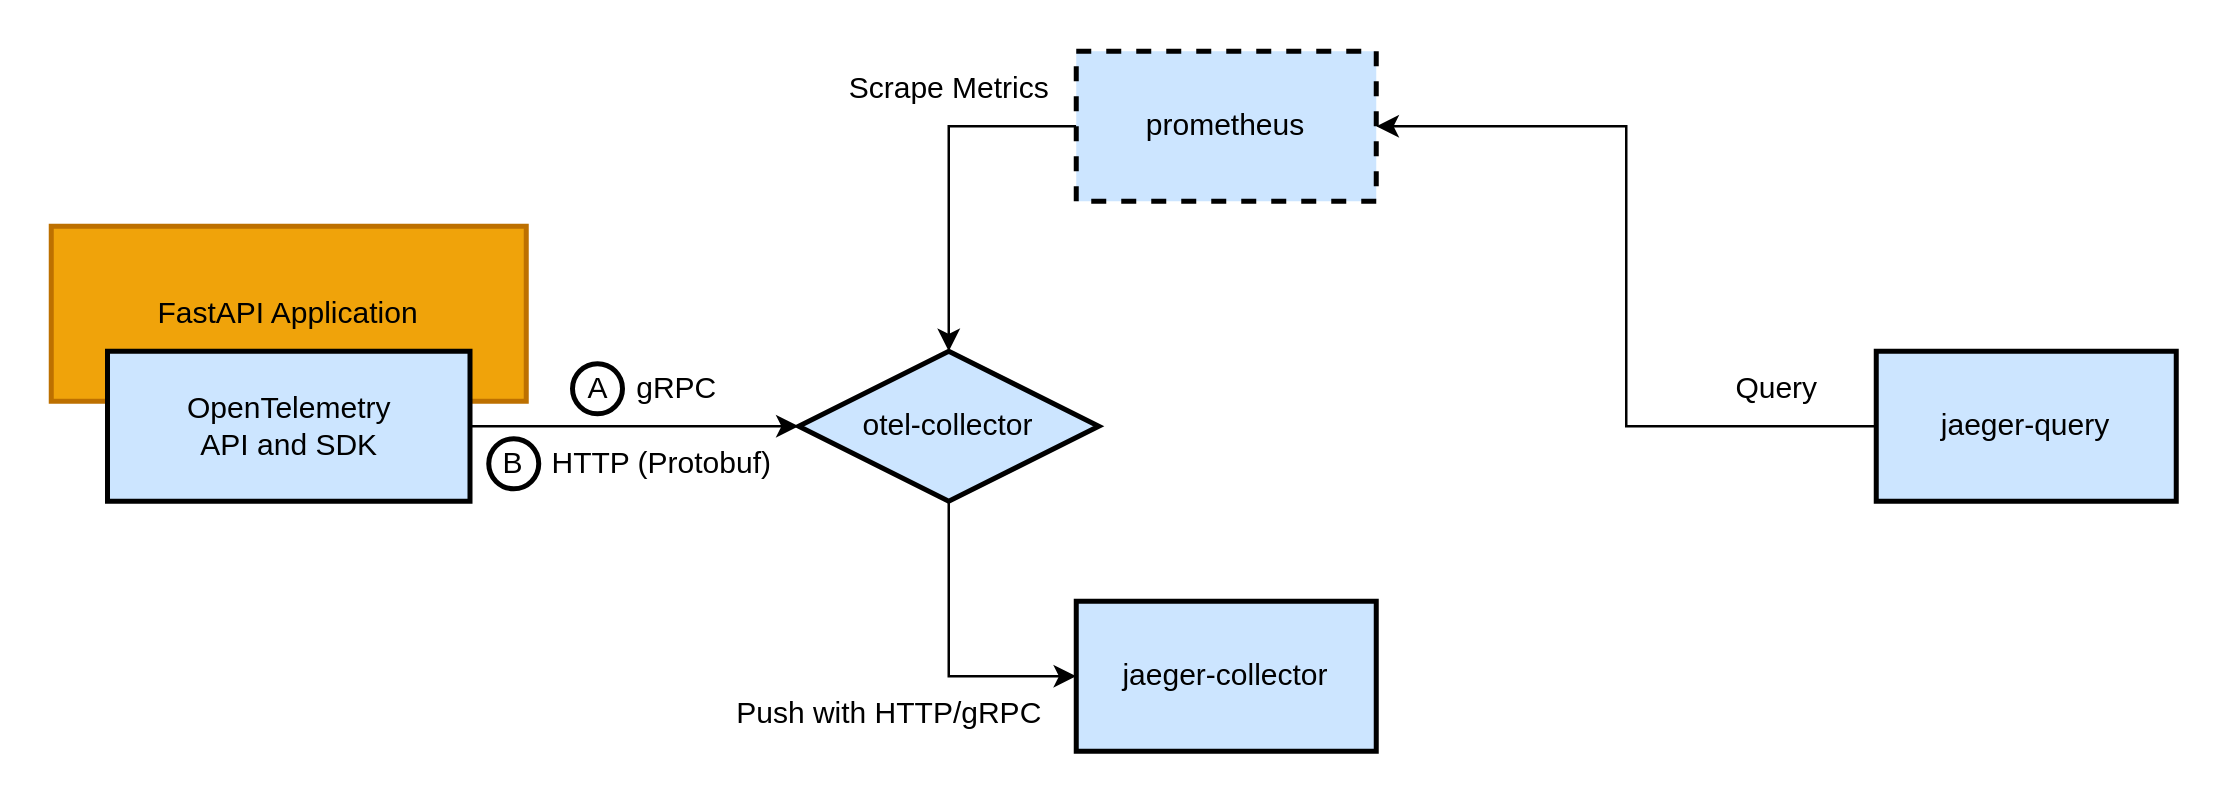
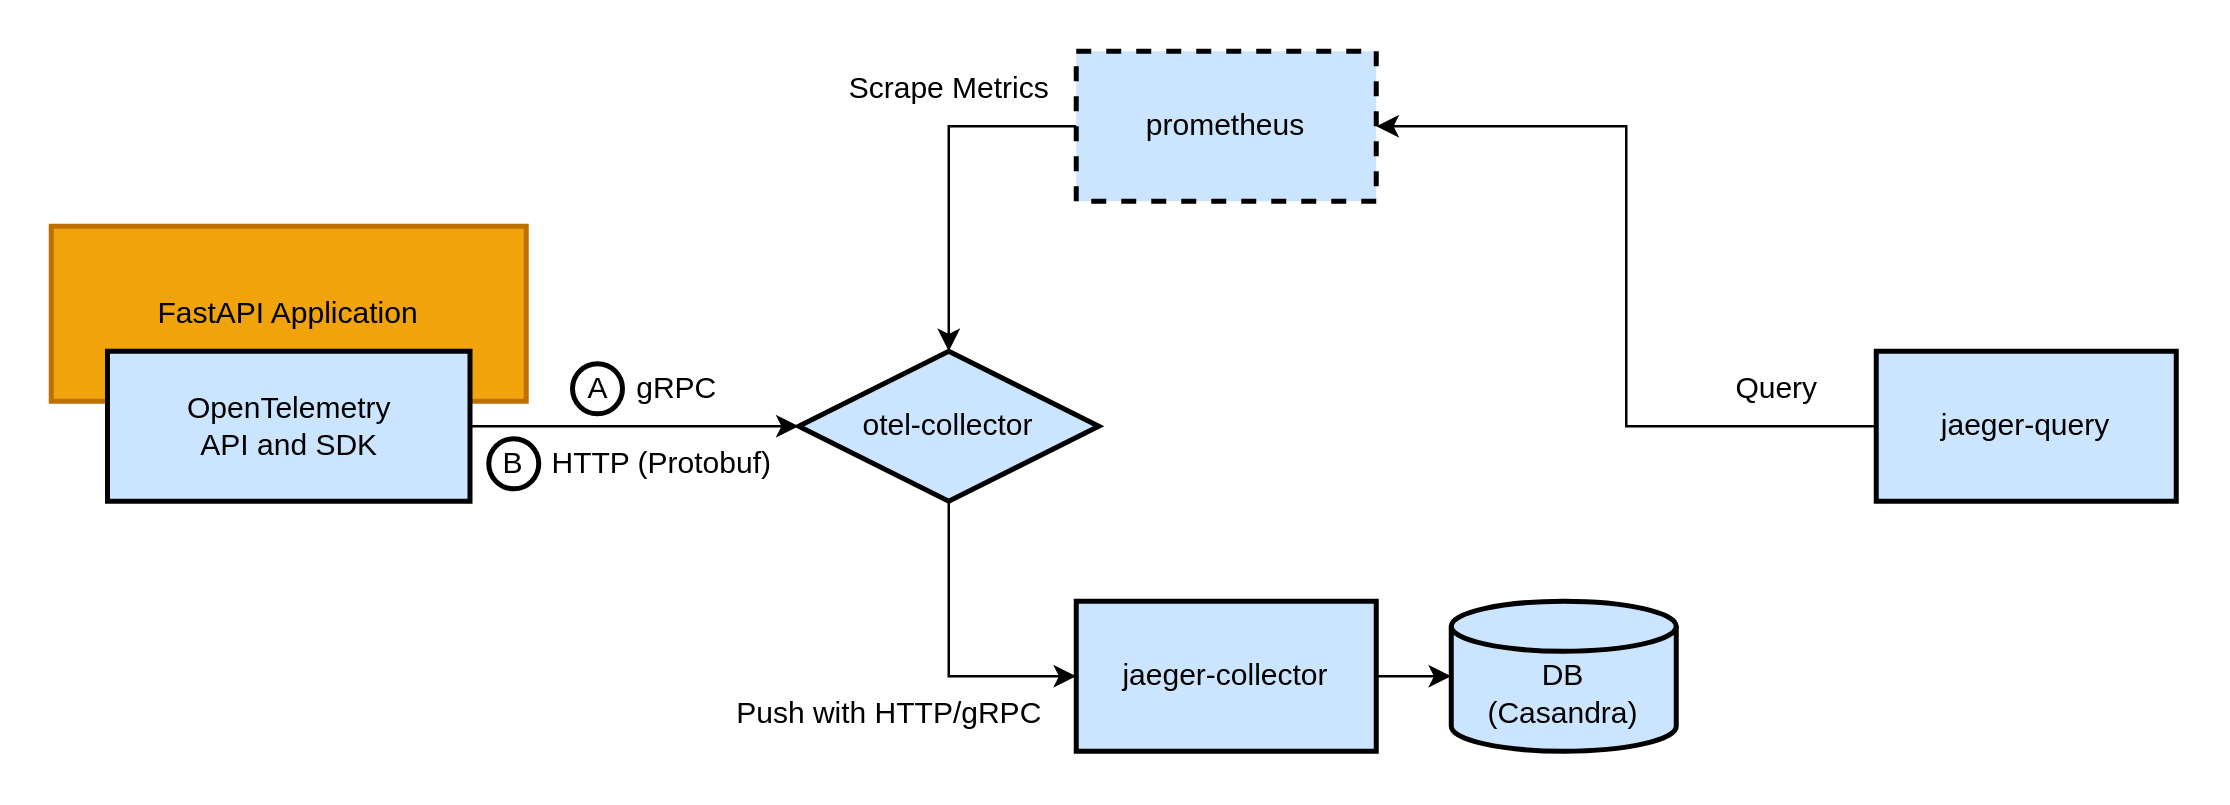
none -> (1406, 676)
none -> (1564, 676)
